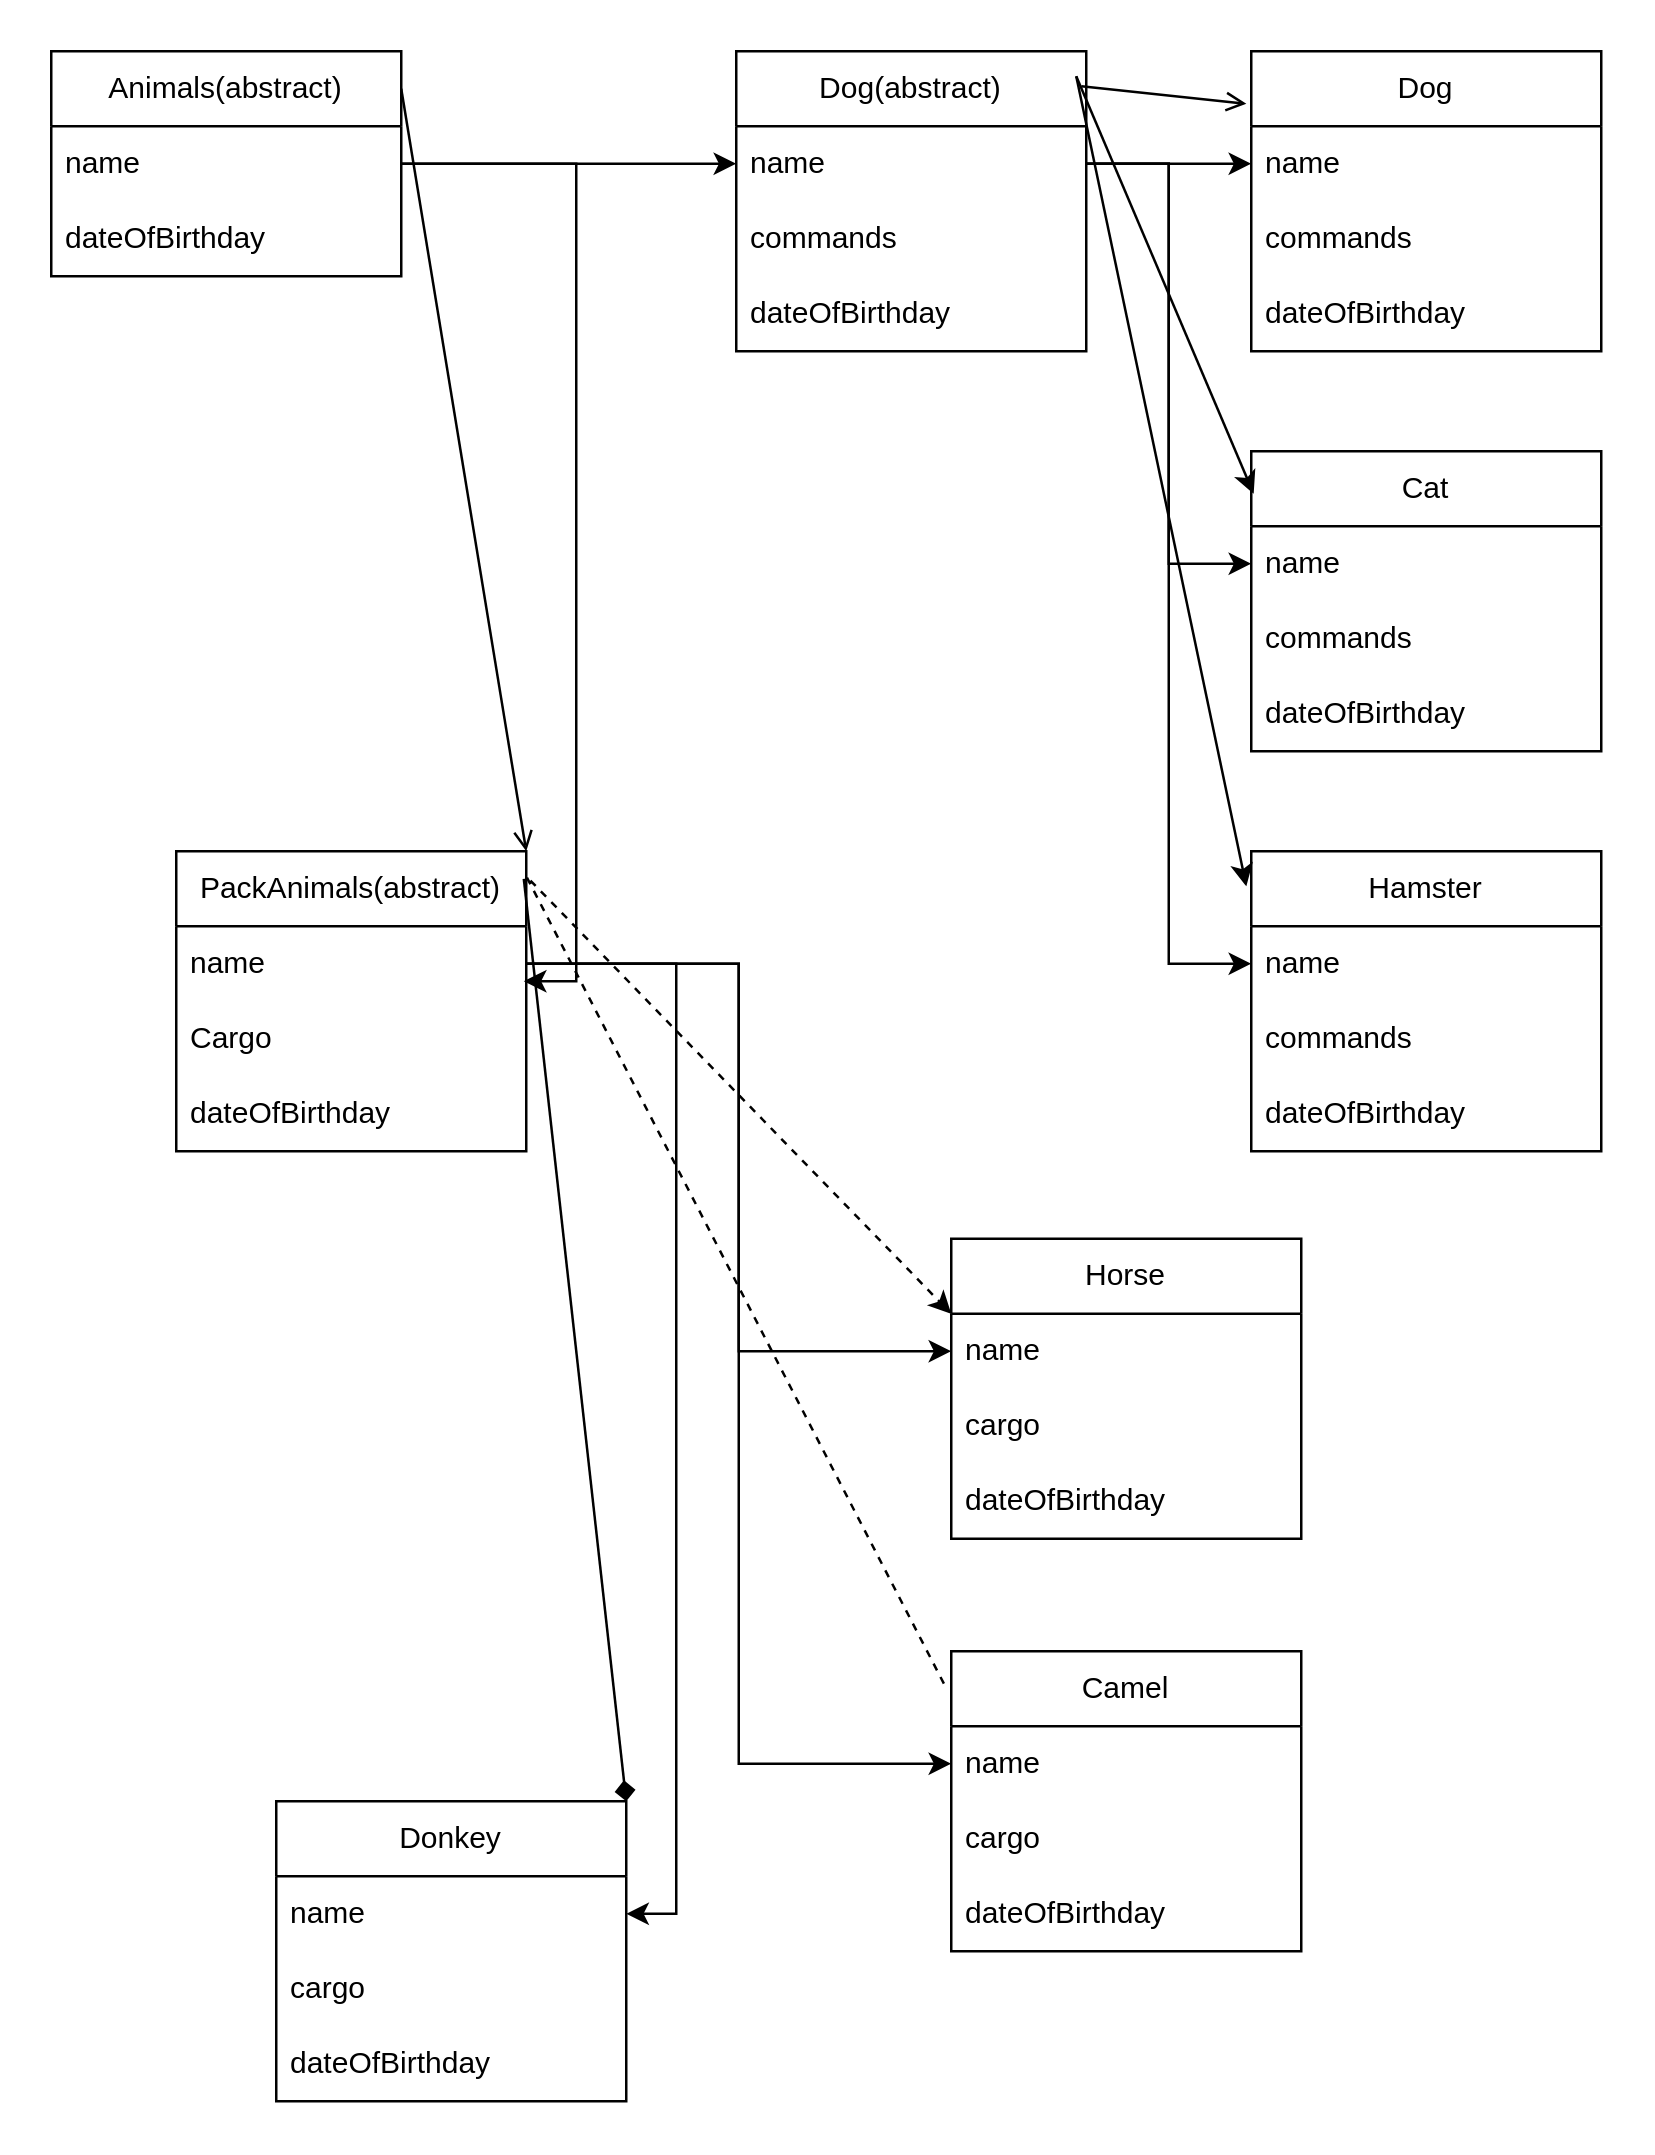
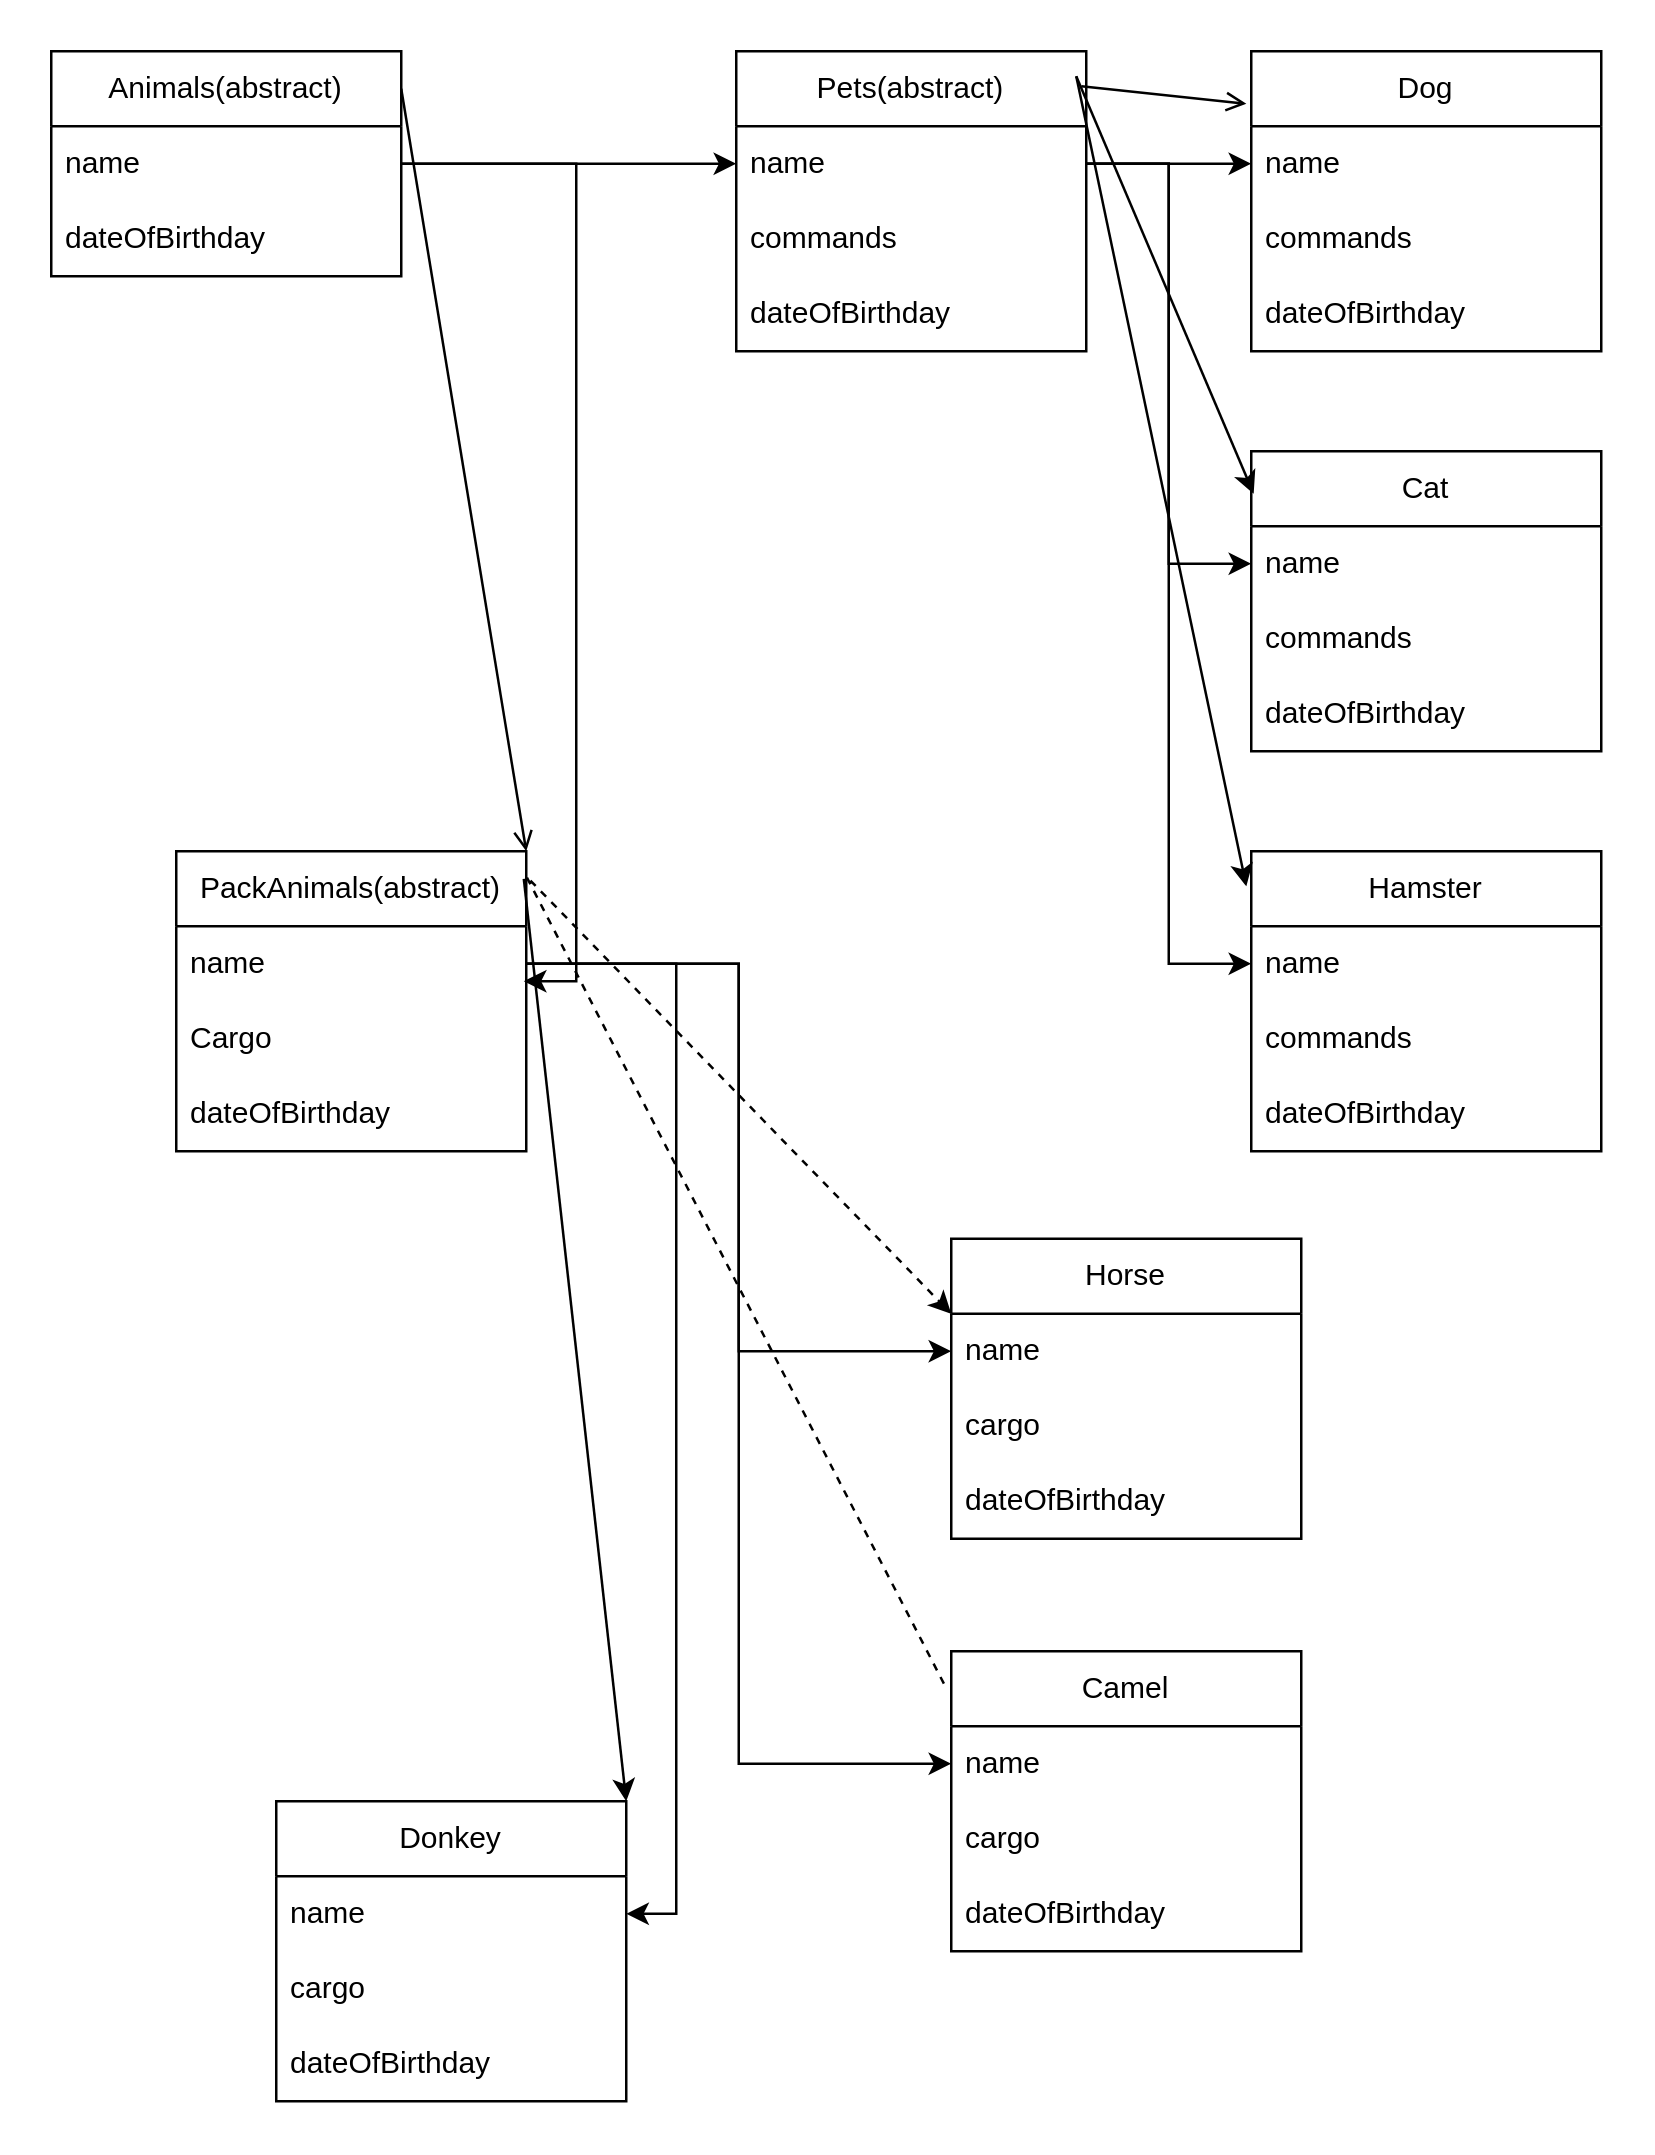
(911, 89) -> (911, 89)
(624, 1781) -> (624, 1782)
